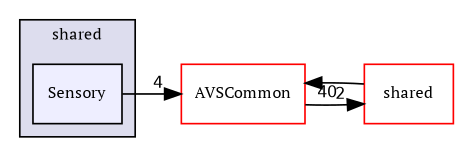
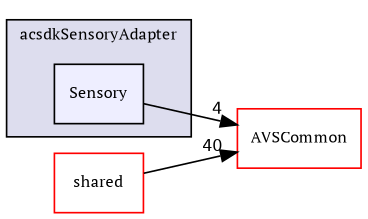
(77, 35) -> (99, 35)
(326, 105) -> none
